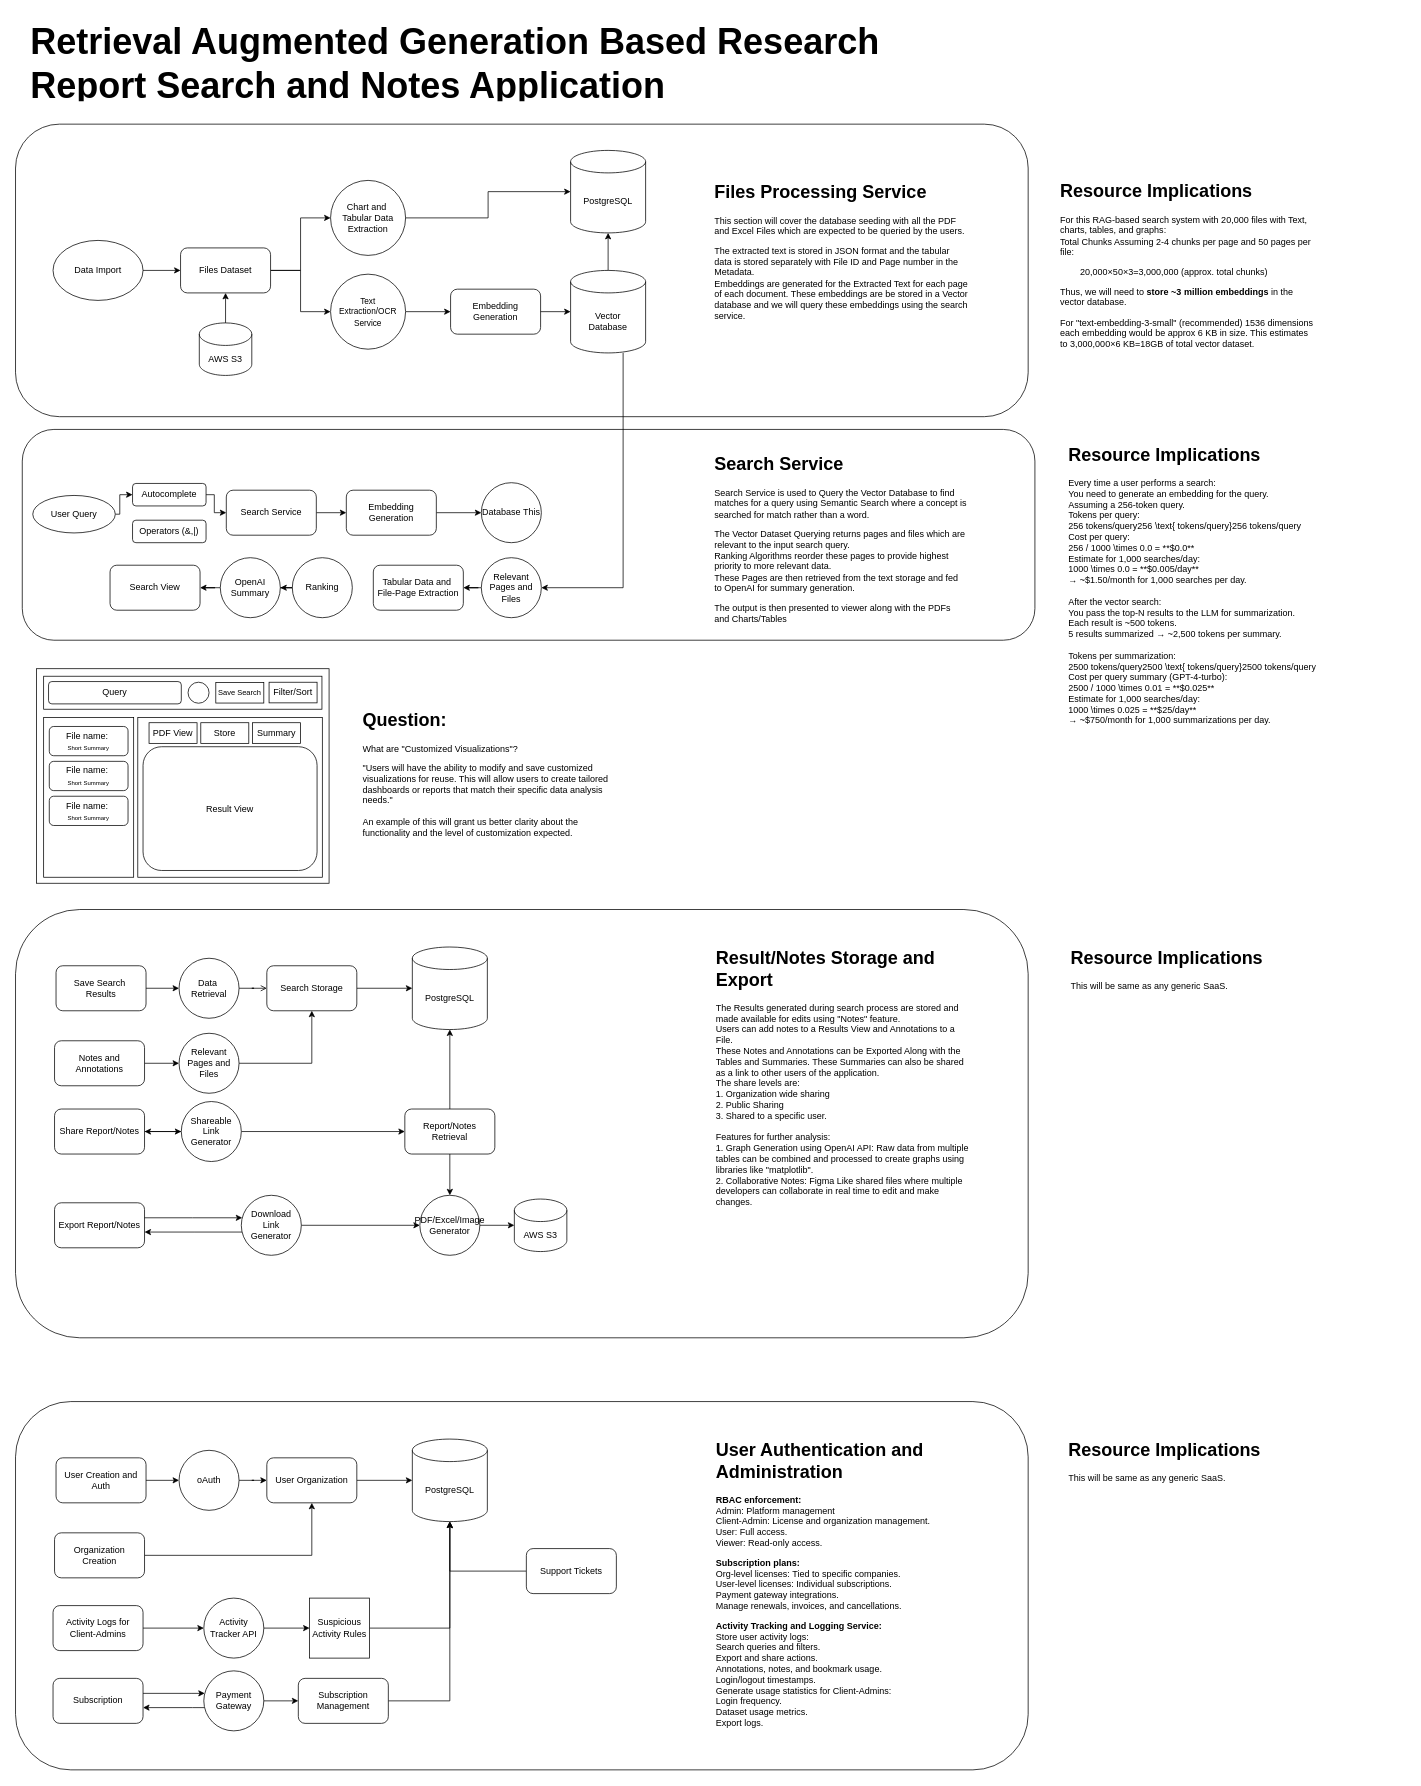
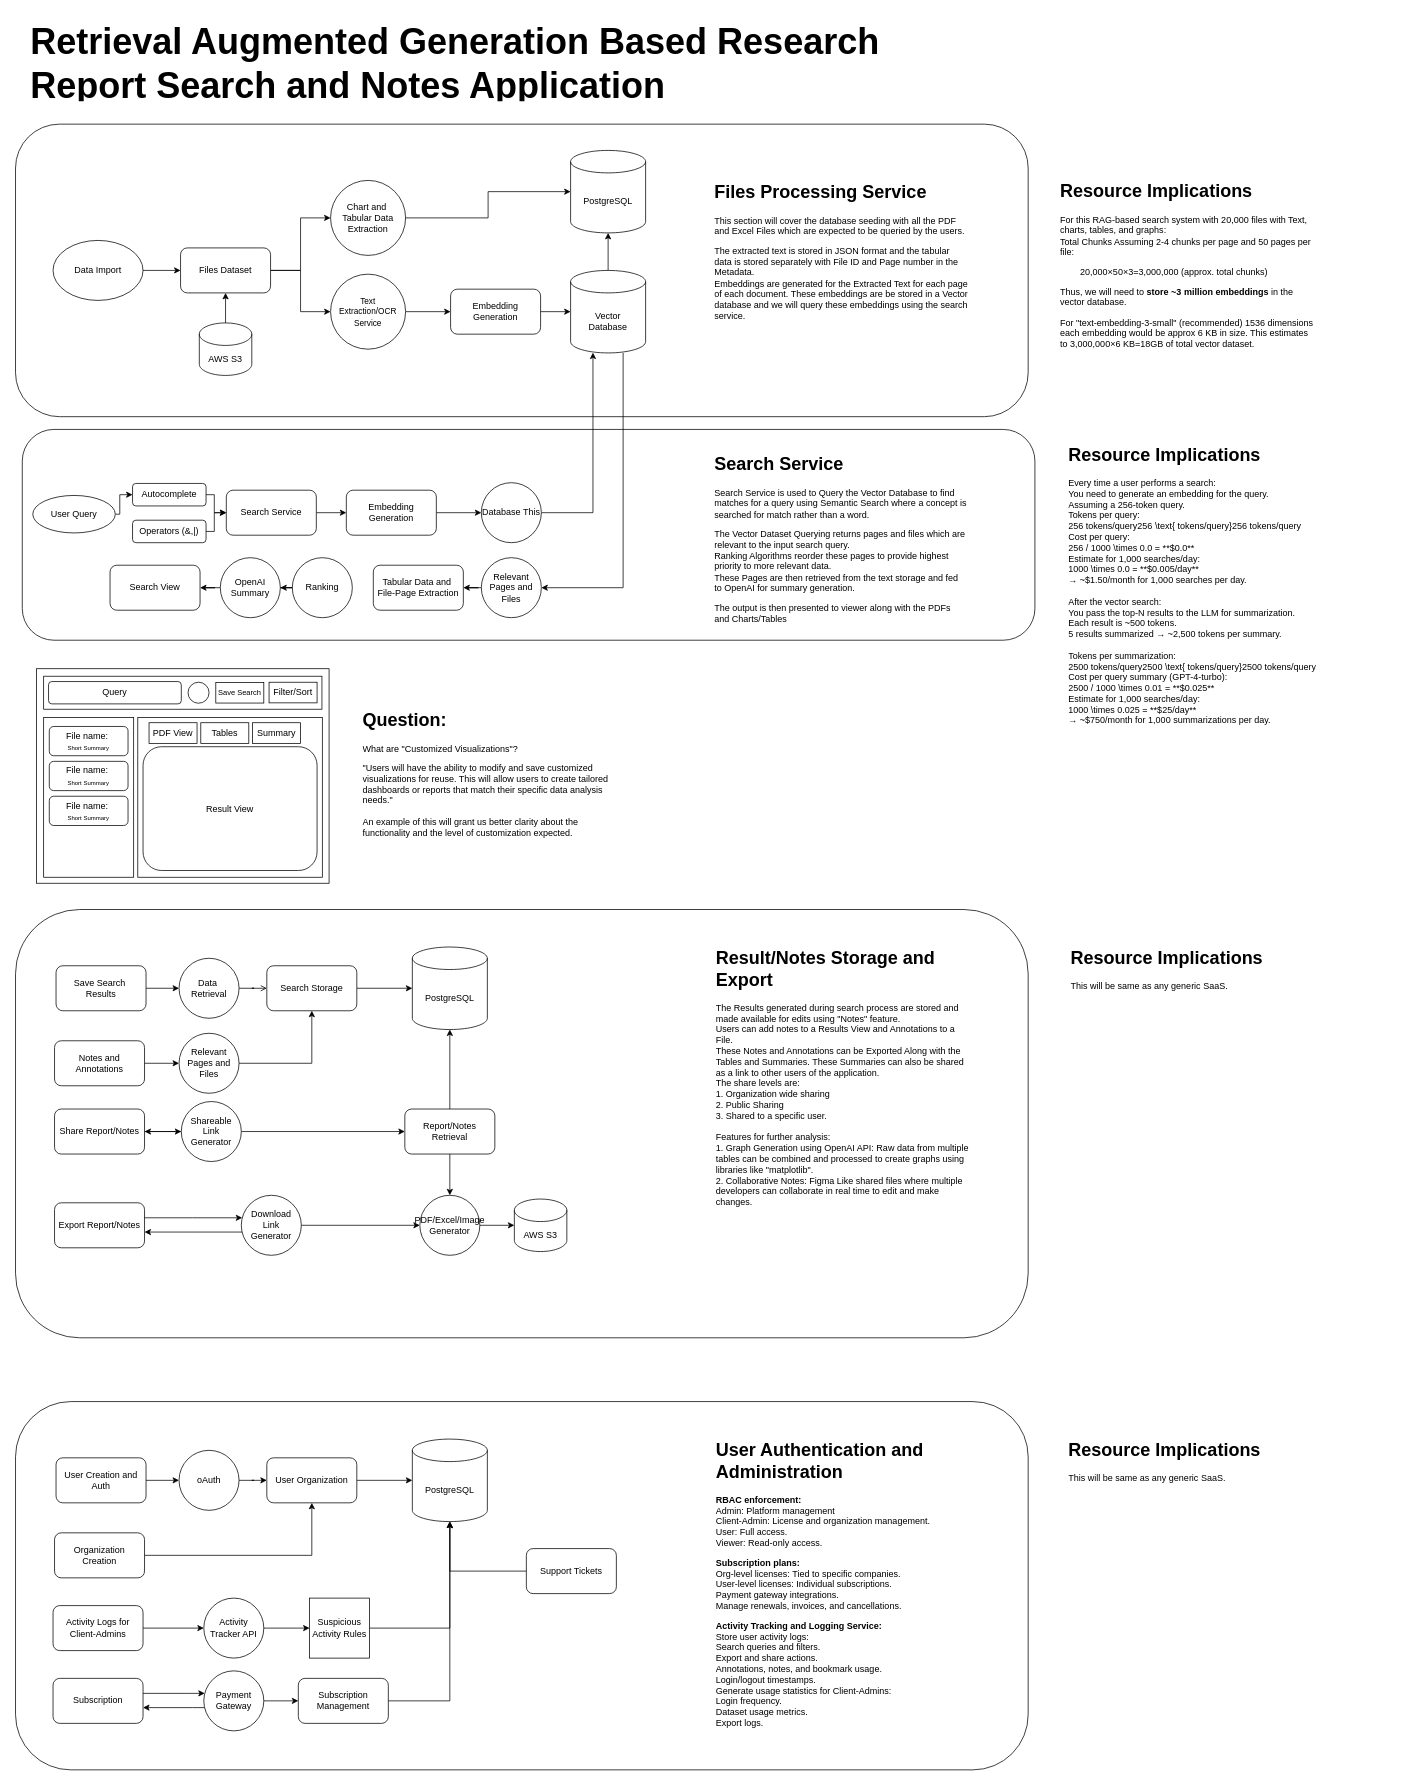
none -> (568, 513)
none -> (214, 527)
(225, 733) -> (225, 733)
